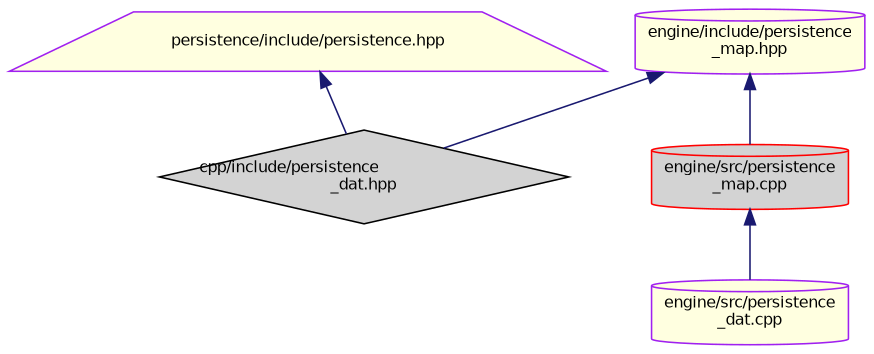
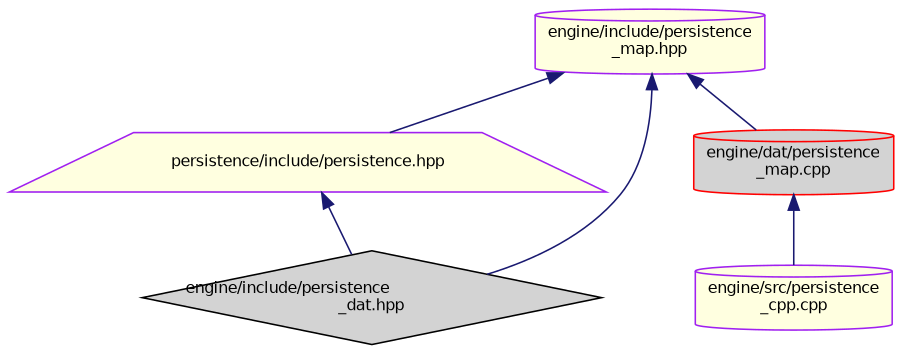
none -> (469, 105)
(364, 177) -> (372, 298)
(750, 177) -> (794, 162)
(750, 312) -> (794, 298)
